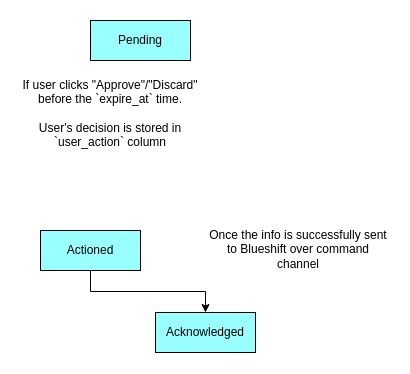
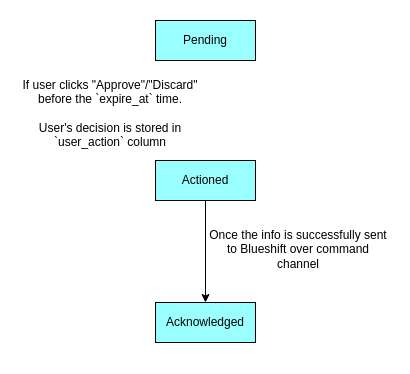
(141, 41) -> (206, 41)
(91, 251) -> (206, 181)
(206, 333) -> (206, 323)
